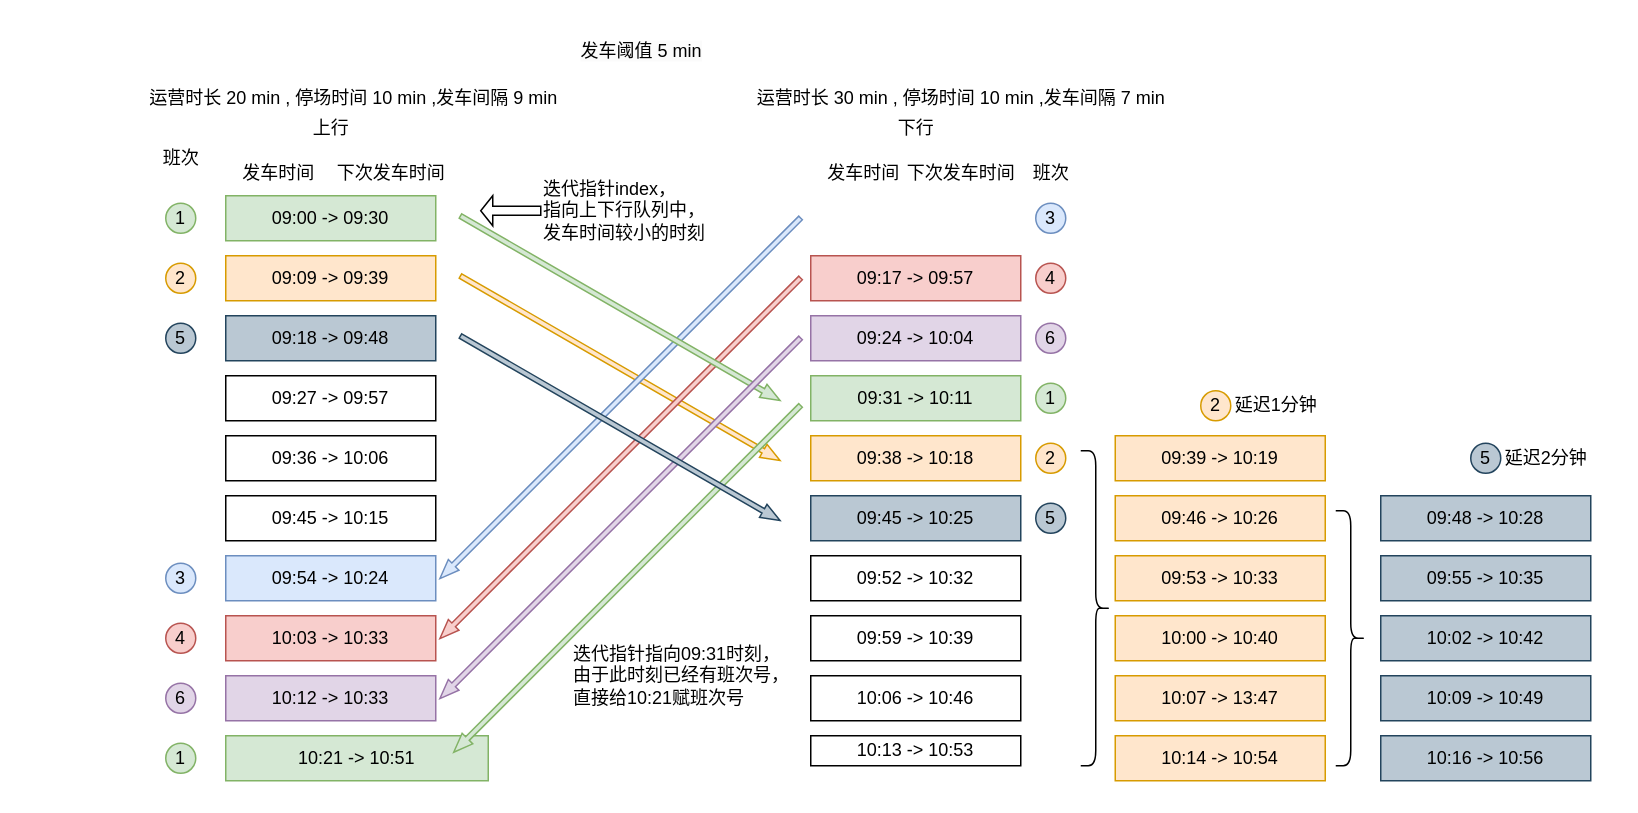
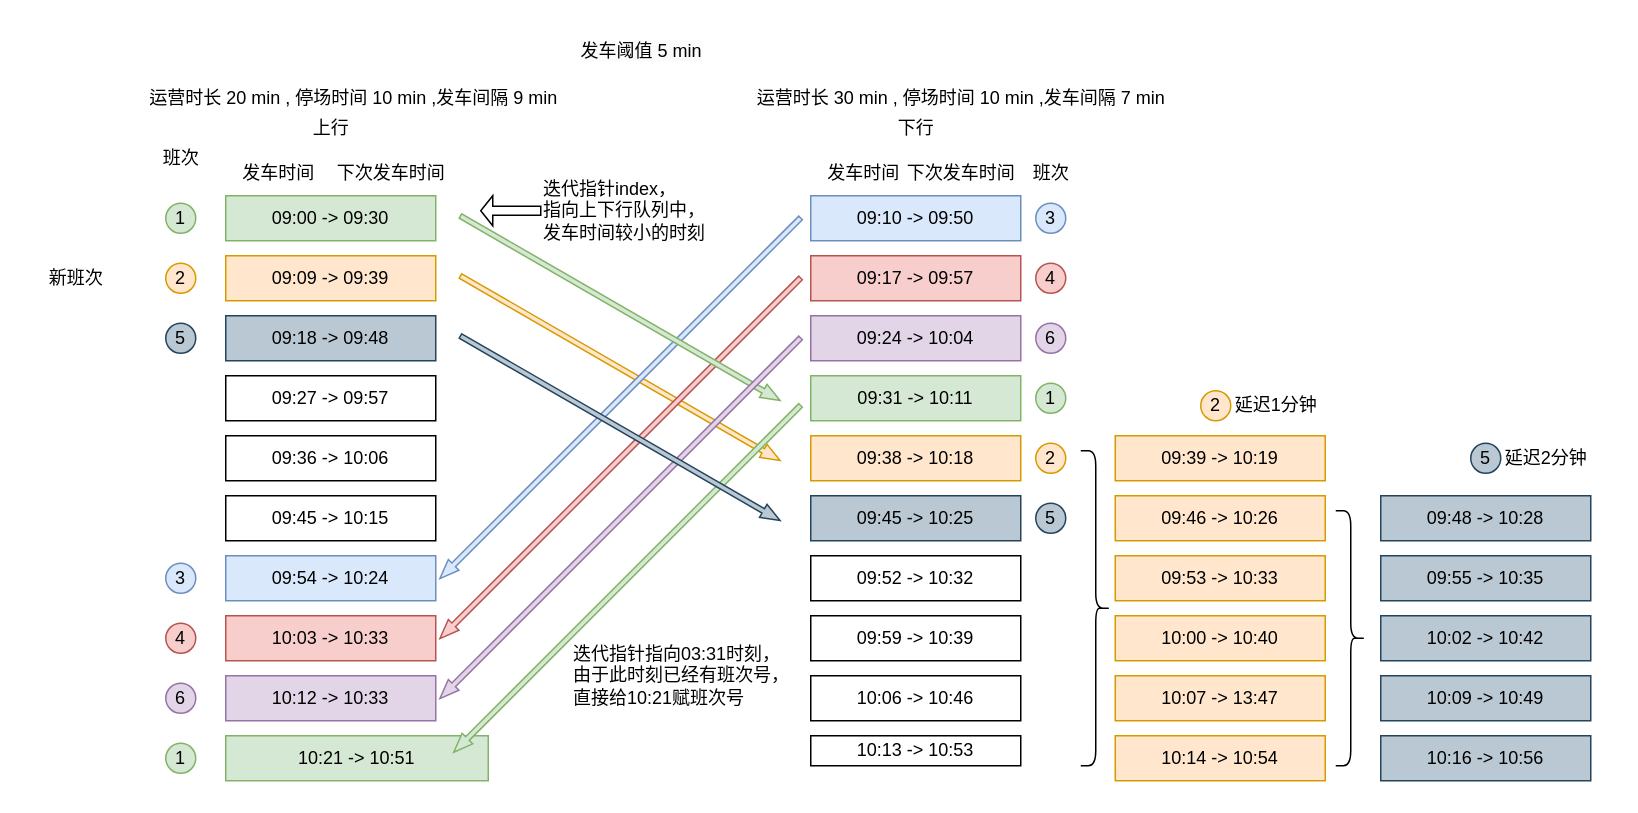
none -> (916, 218)
none -> (76, 278)
(682, 676) -> (682, 676)
